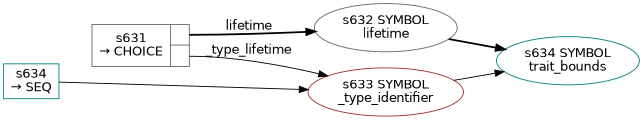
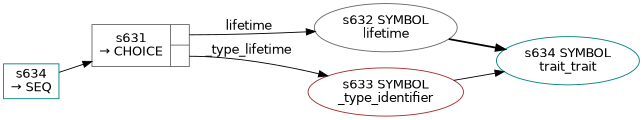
(248, 34) -> (248, 34)
(568, 61) -> (568, 61)
(179, 86) -> (71, 68)
